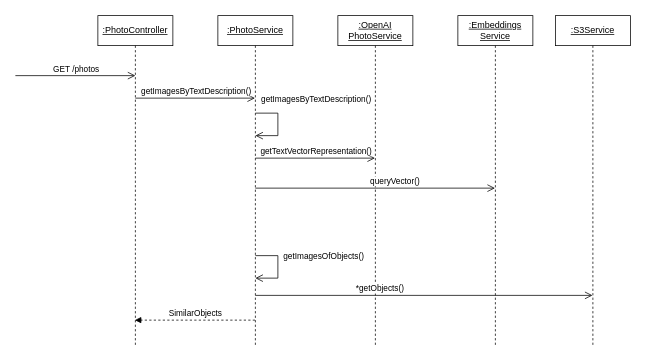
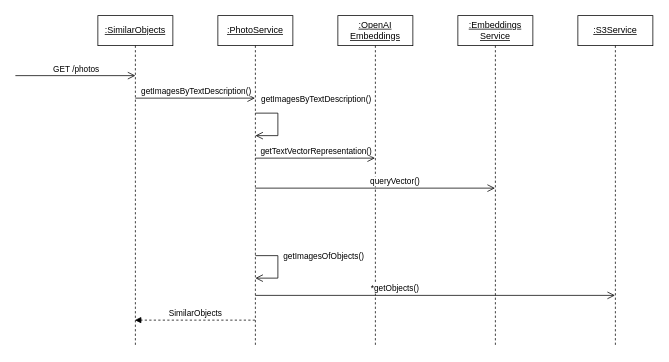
(135, 30) -> (135, 30)
(375, 30) -> (375, 30)
(593, 180) -> (615, 180)
